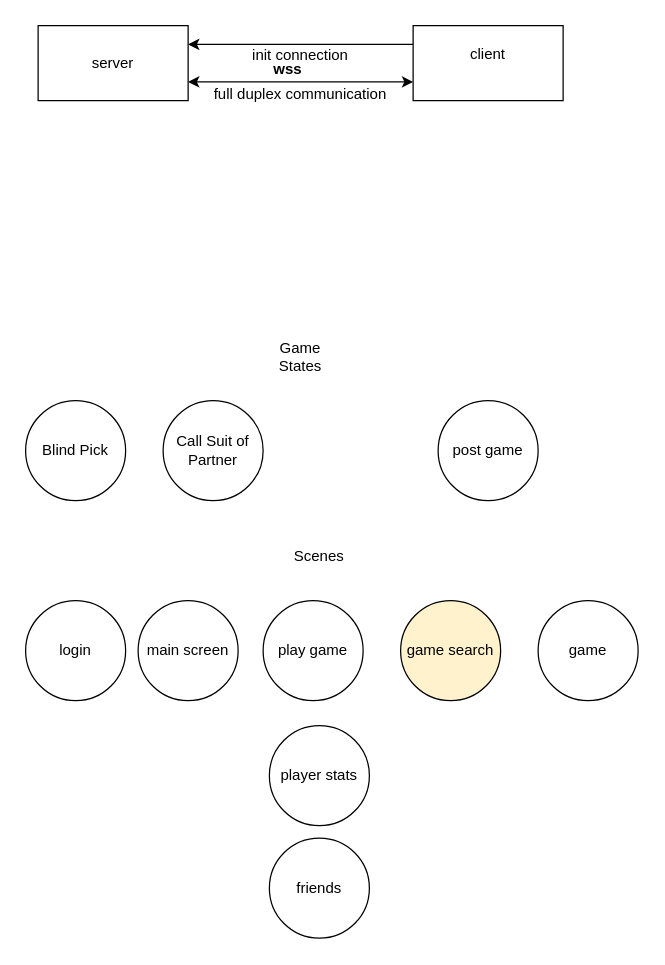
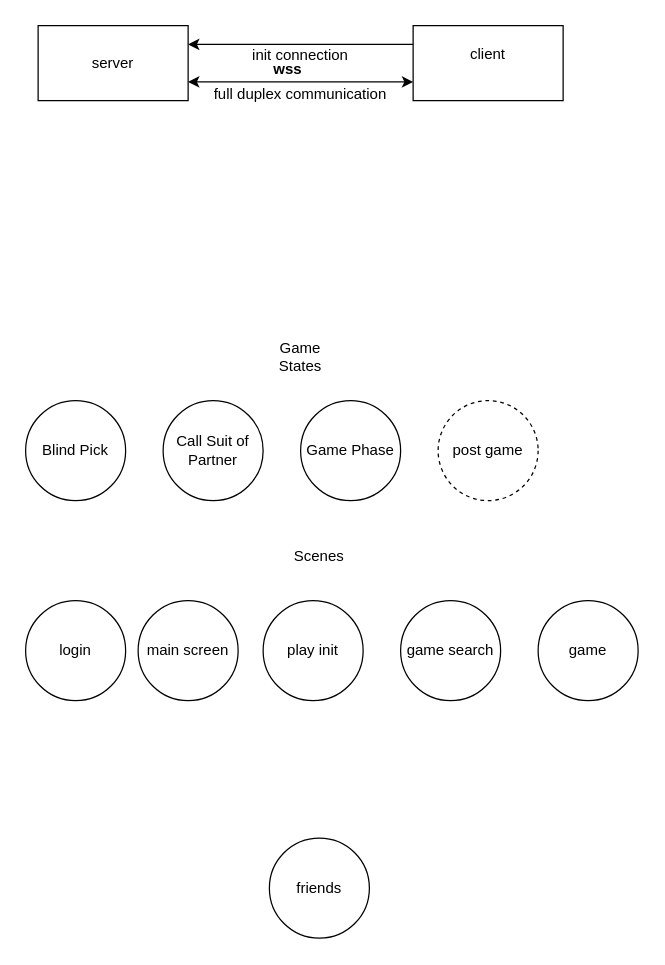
none -> (351, 451)
(488, 451) -> (488, 451)
(313, 651) -> (313, 651)
(451, 651) -> (451, 651)
(319, 776) -> none
